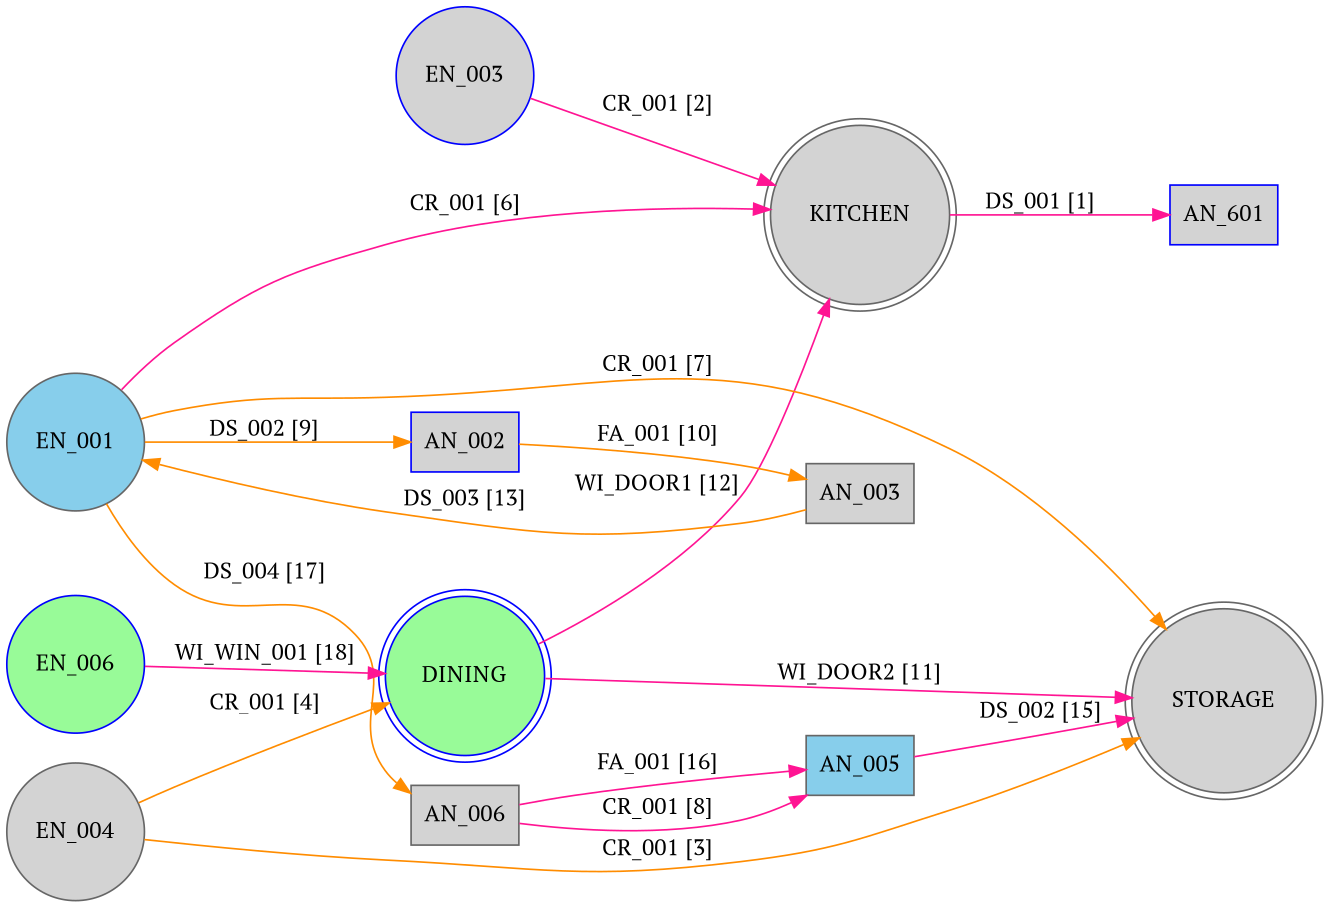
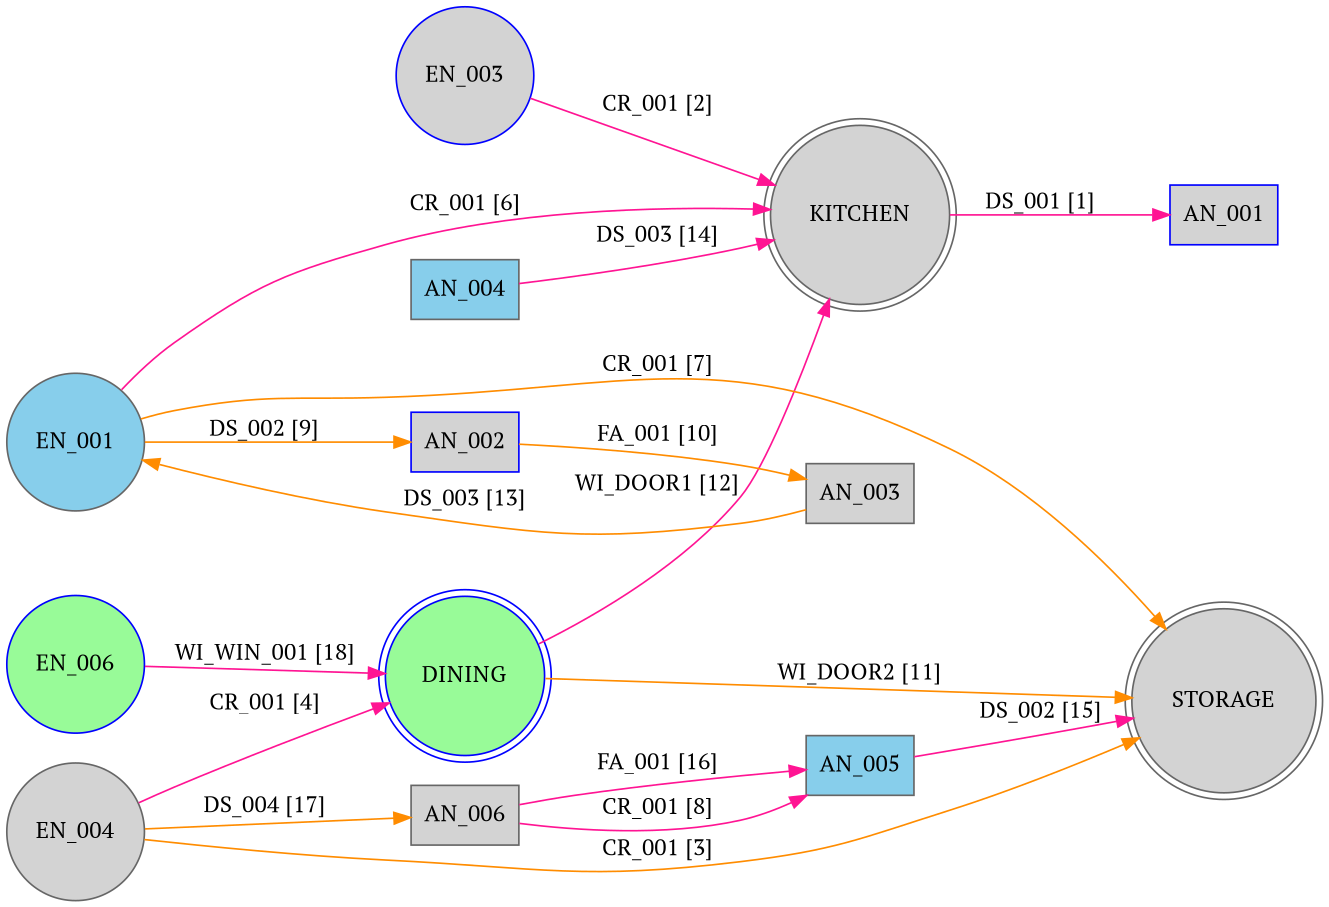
(1224, 215) -> (1224, 215)
none -> (465, 290)
(294, 605) -> (269, 824)
(830, 688) -> (830, 688)
(255, 754) -> (255, 754)
